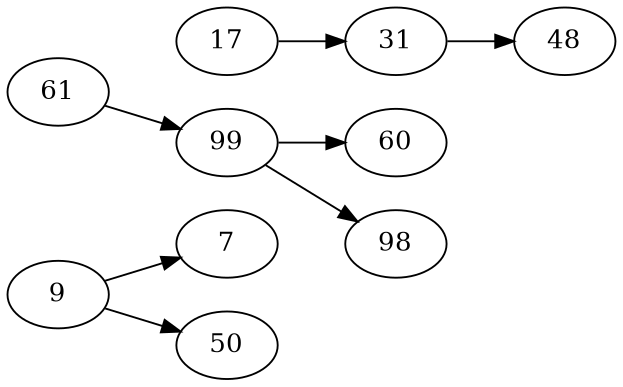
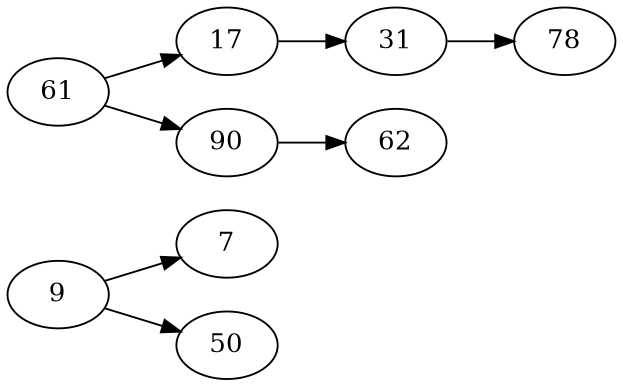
(565, 41) -> (565, 41)
none -> (134, 69)
(227, 143) -> (227, 143)
(396, 143) -> (396, 143)
(396, 244) -> none
